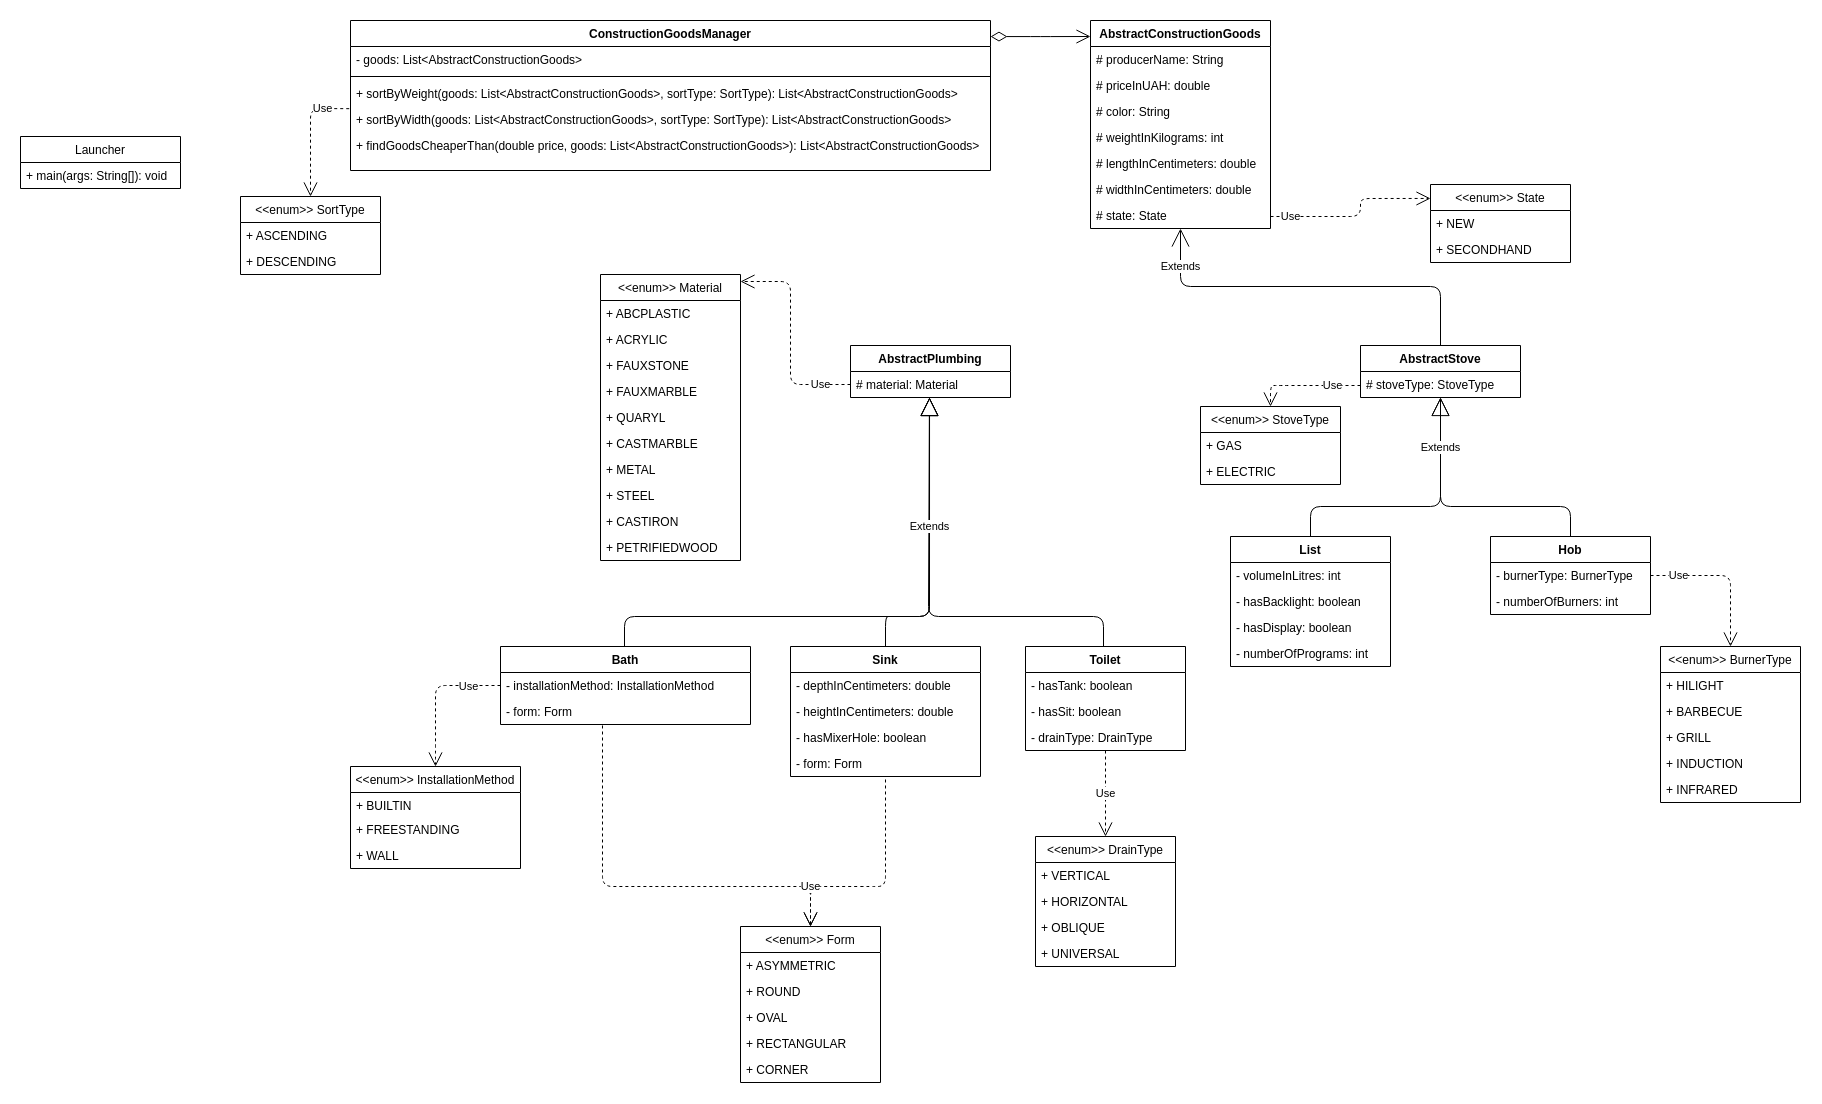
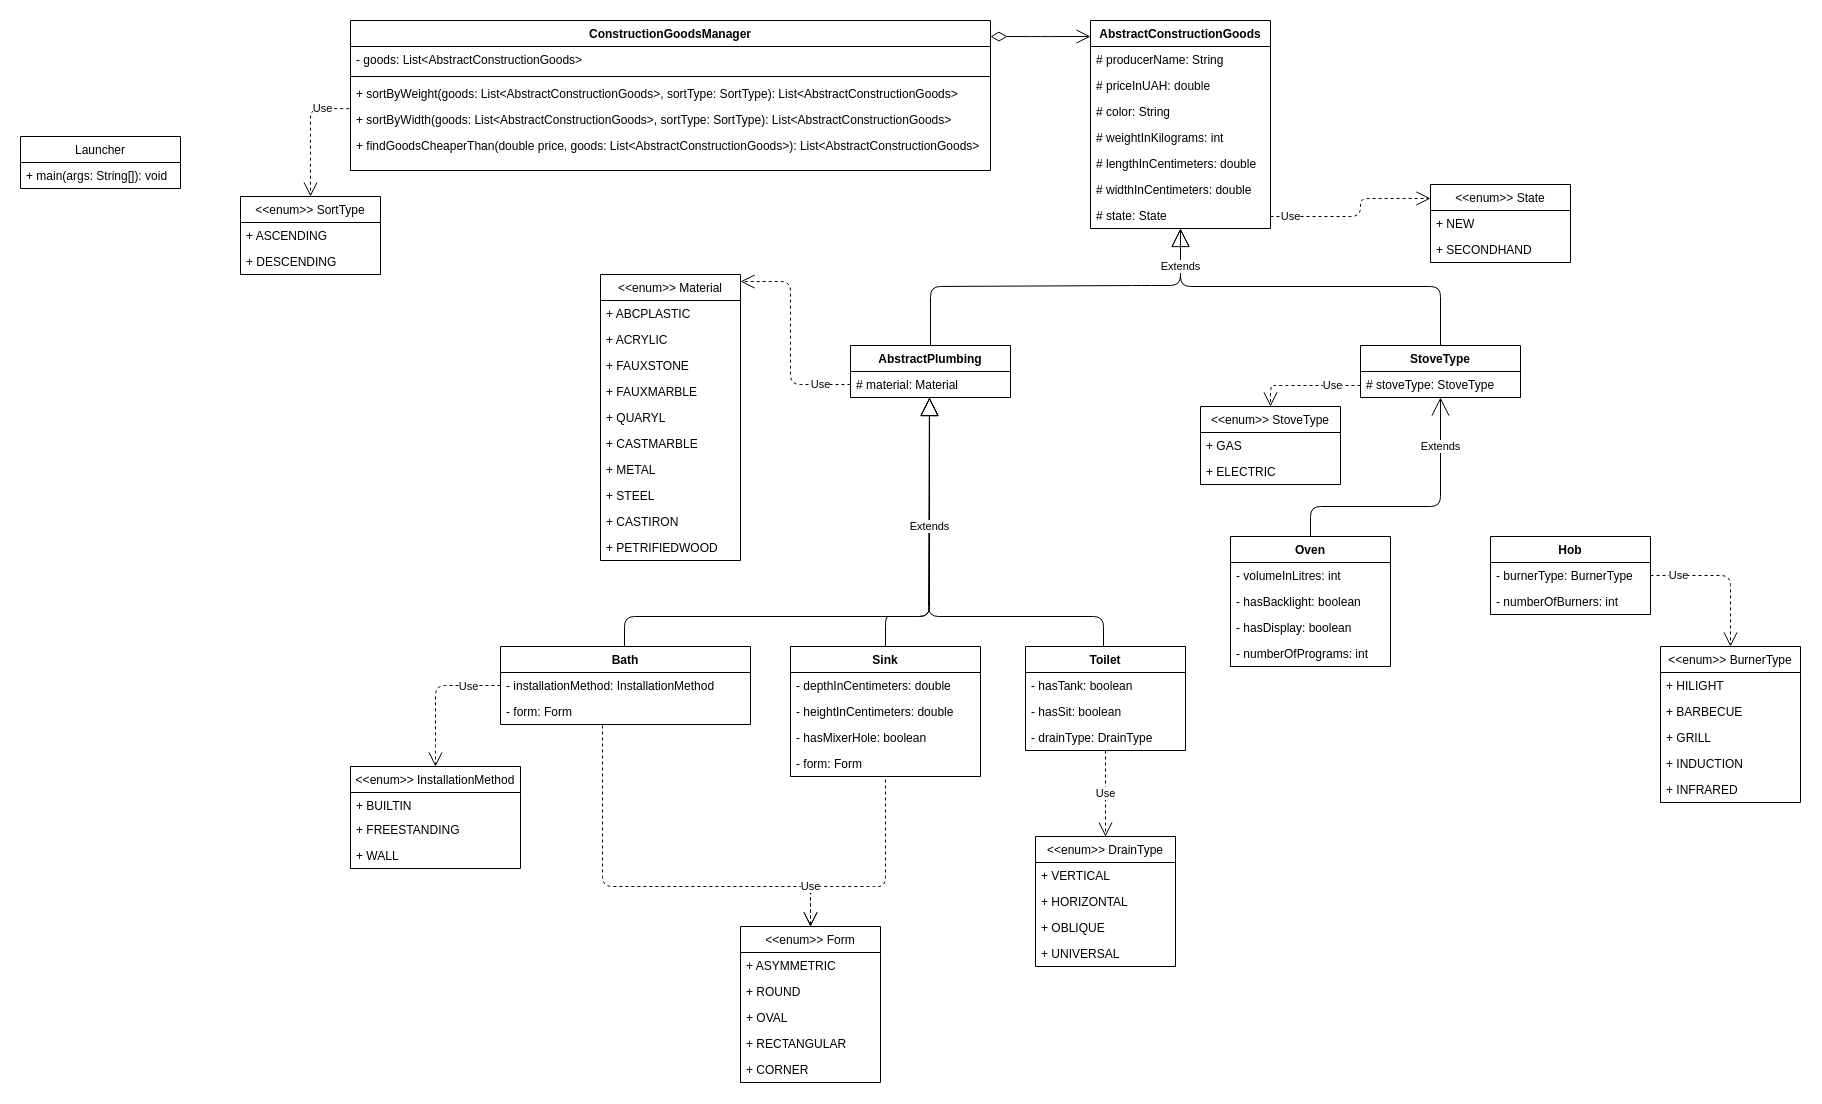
none -> (1029, 286)
(1440, 359) -> (1440, 359)
(1518, 507) -> none
(1310, 550) -> (1310, 550)
